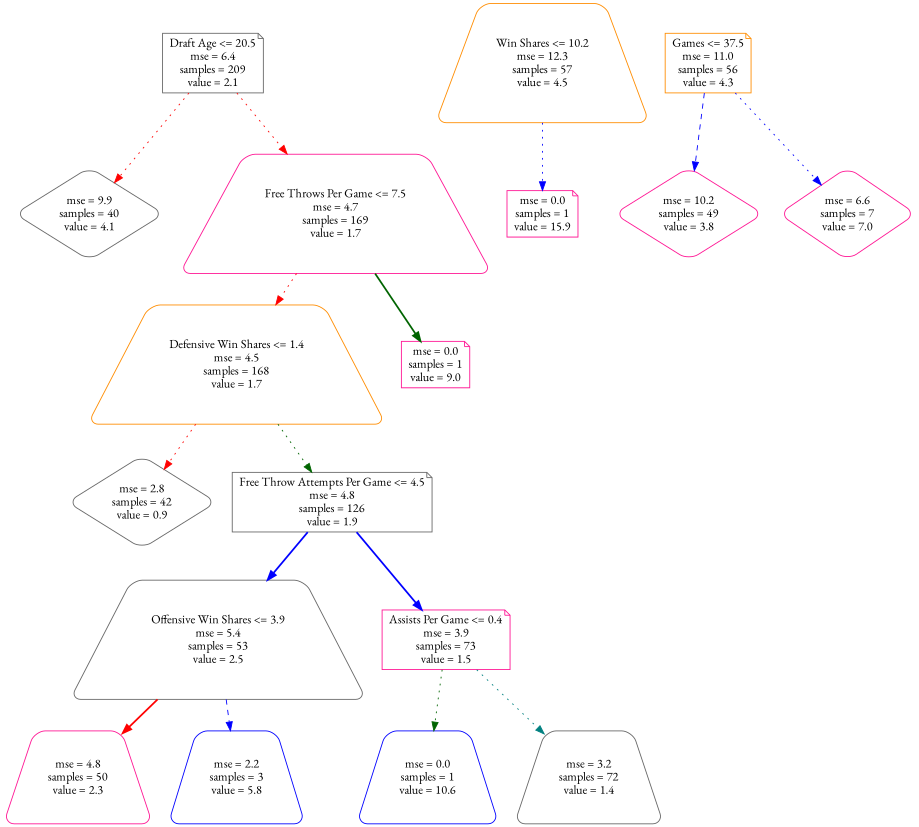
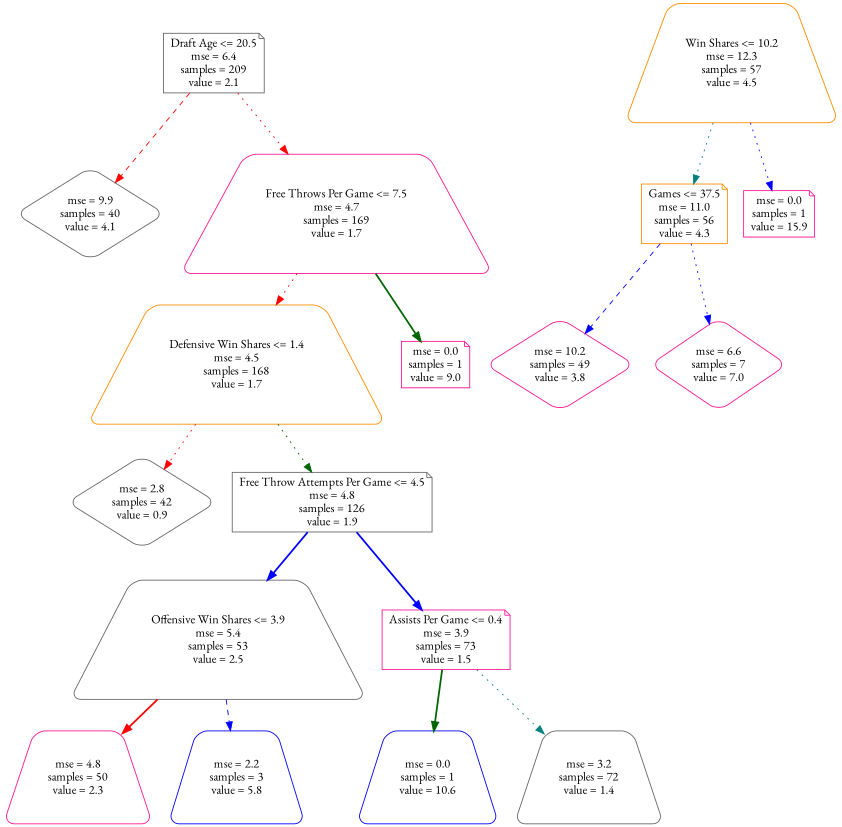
(155, 134) -> (155, 134)
none -> (705, 149)
(439, 696) -> (439, 696)
